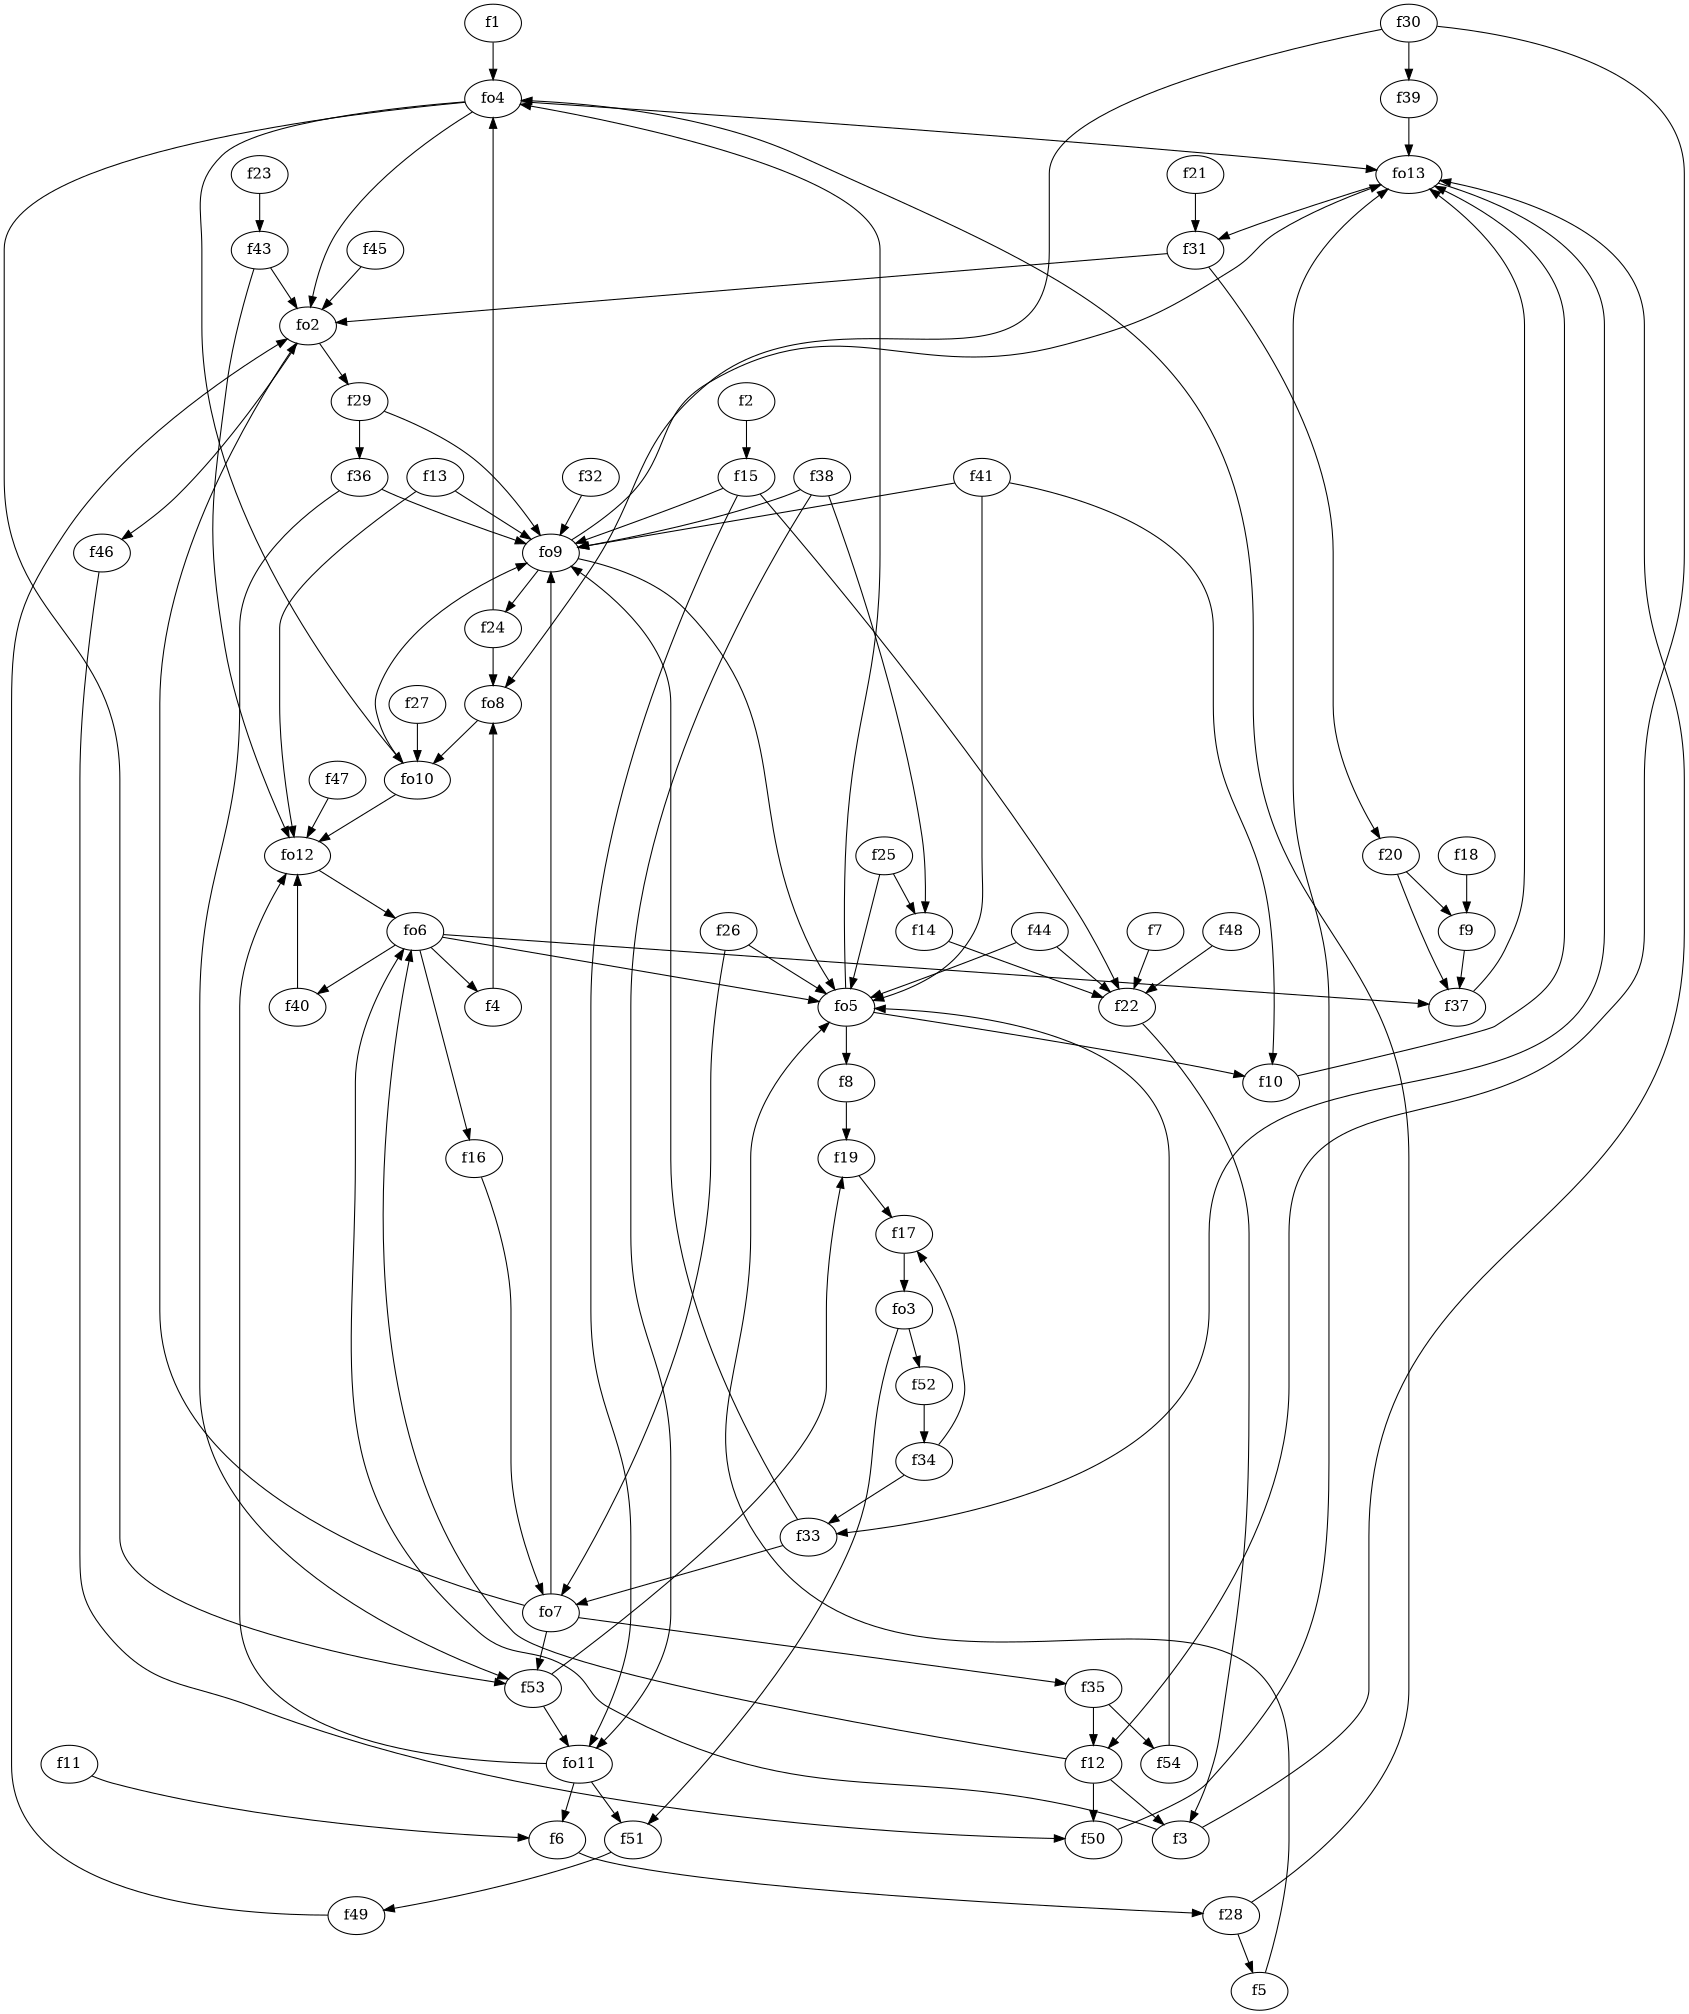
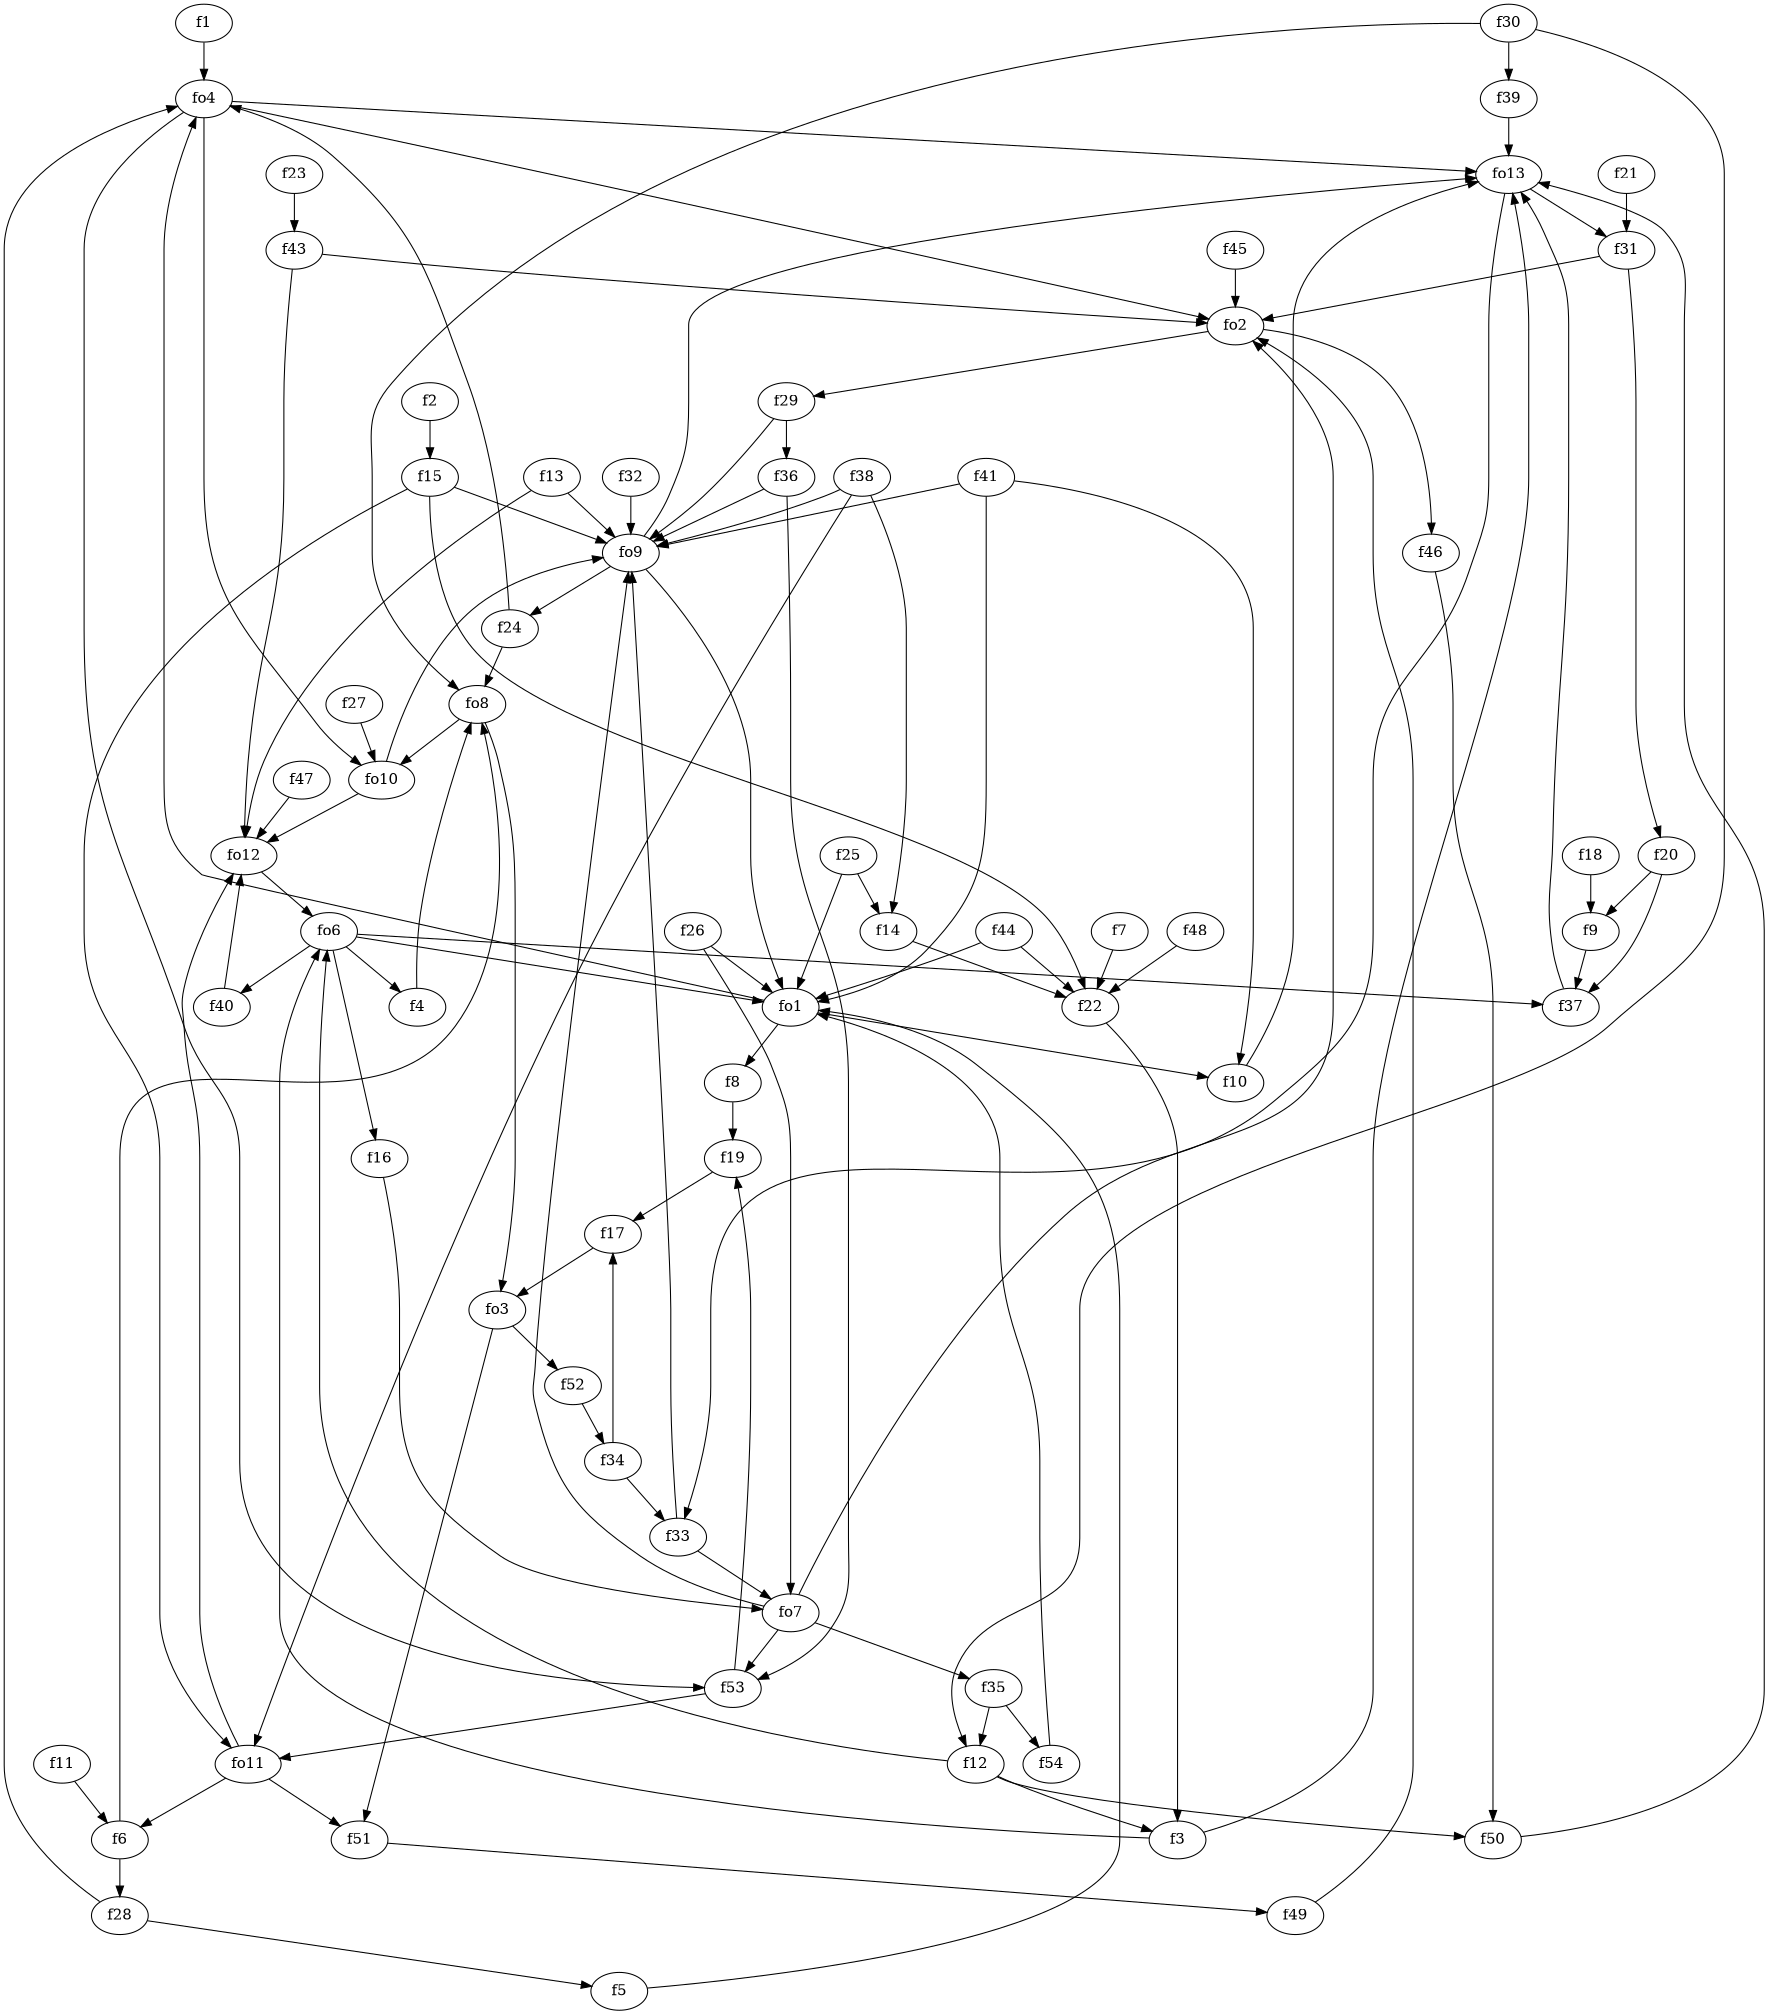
none -> (515, 1000)
(846, 1007) -> (791, 1007)
none -> (124, 1140)
